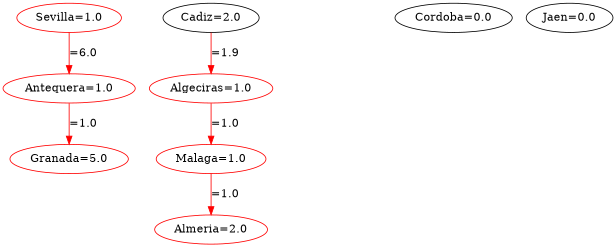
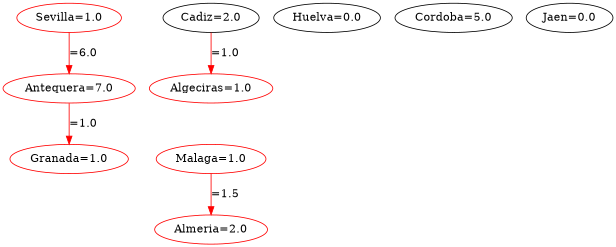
none -> (327, 18)
(454, 18) -> (454, 18)
(225, 53) -> (225, 53)
(69, 88) -> (69, 88)
(211, 120) -> none
(69, 159) -> (69, 159)
(225, 194) -> (225, 194)
